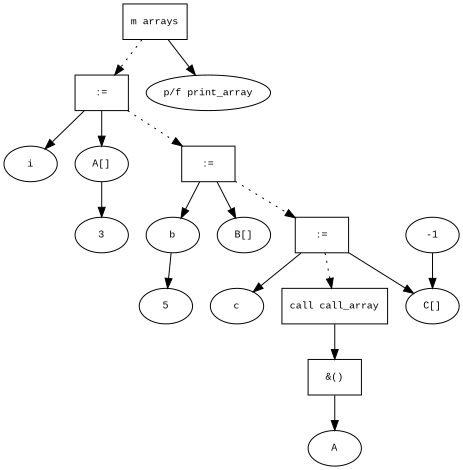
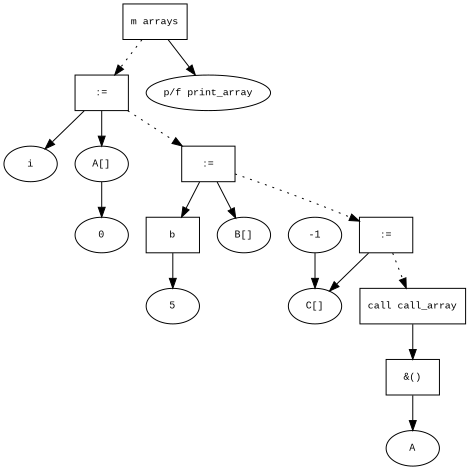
(102, 235) -> (102, 235)
(173, 235) -> (173, 235)
(237, 306) -> none
